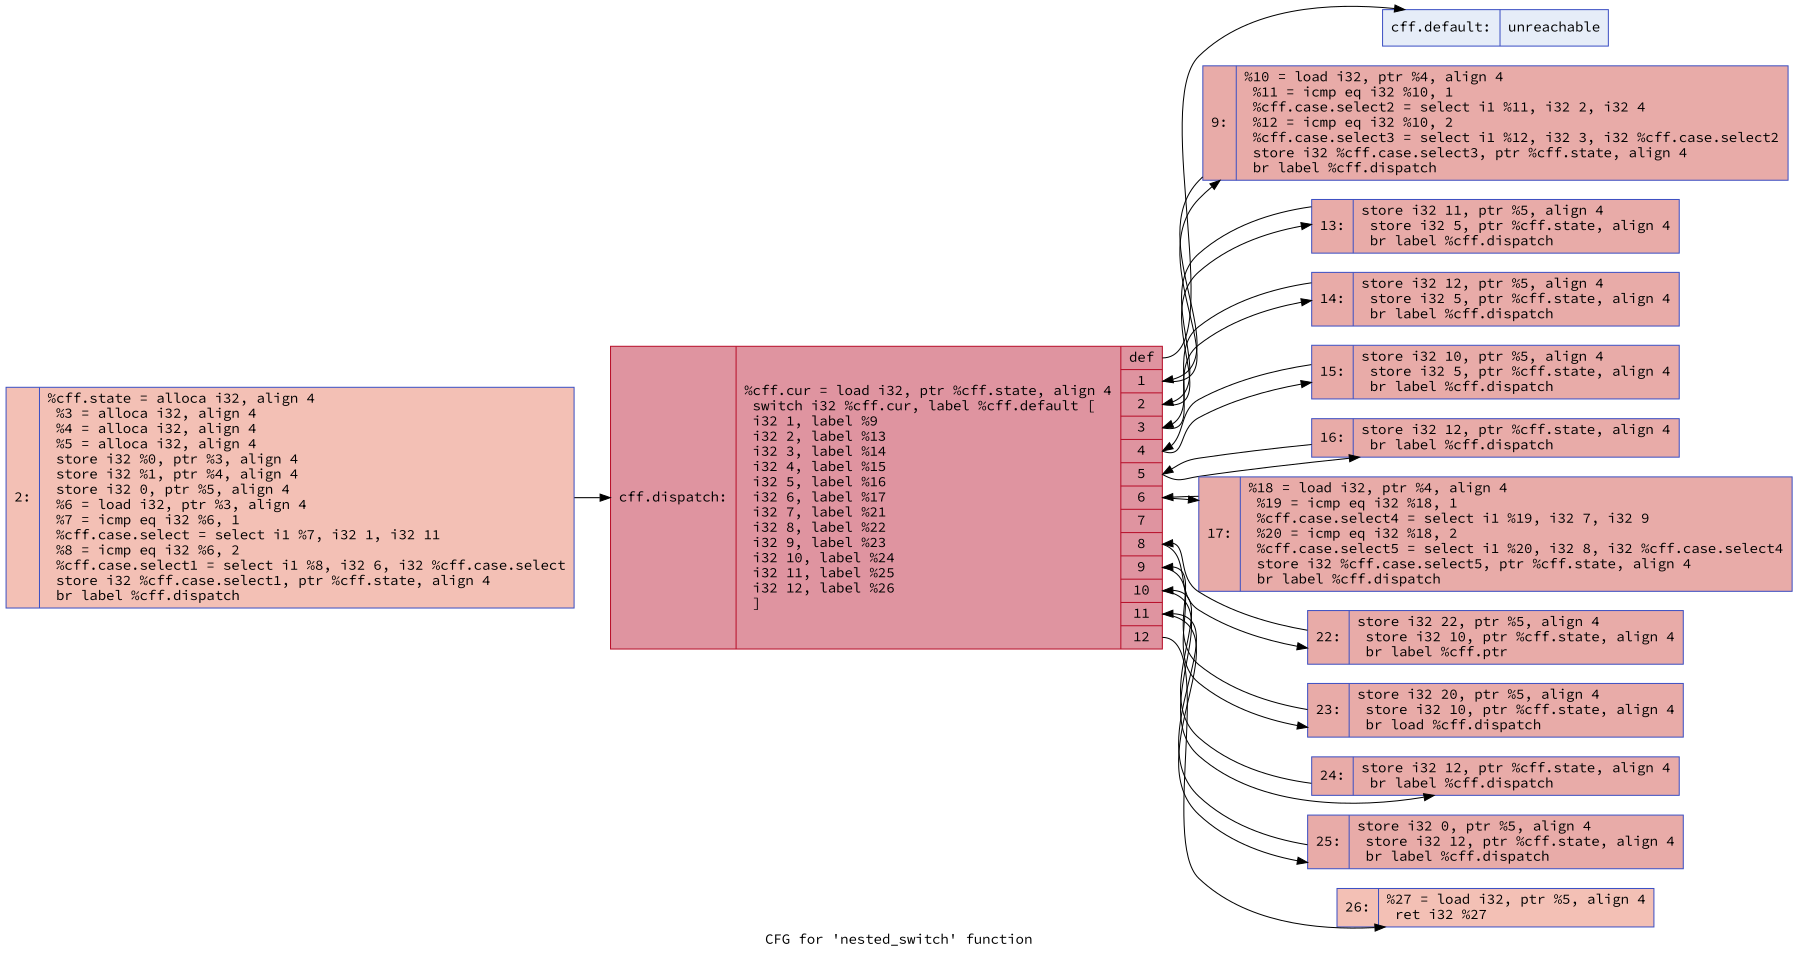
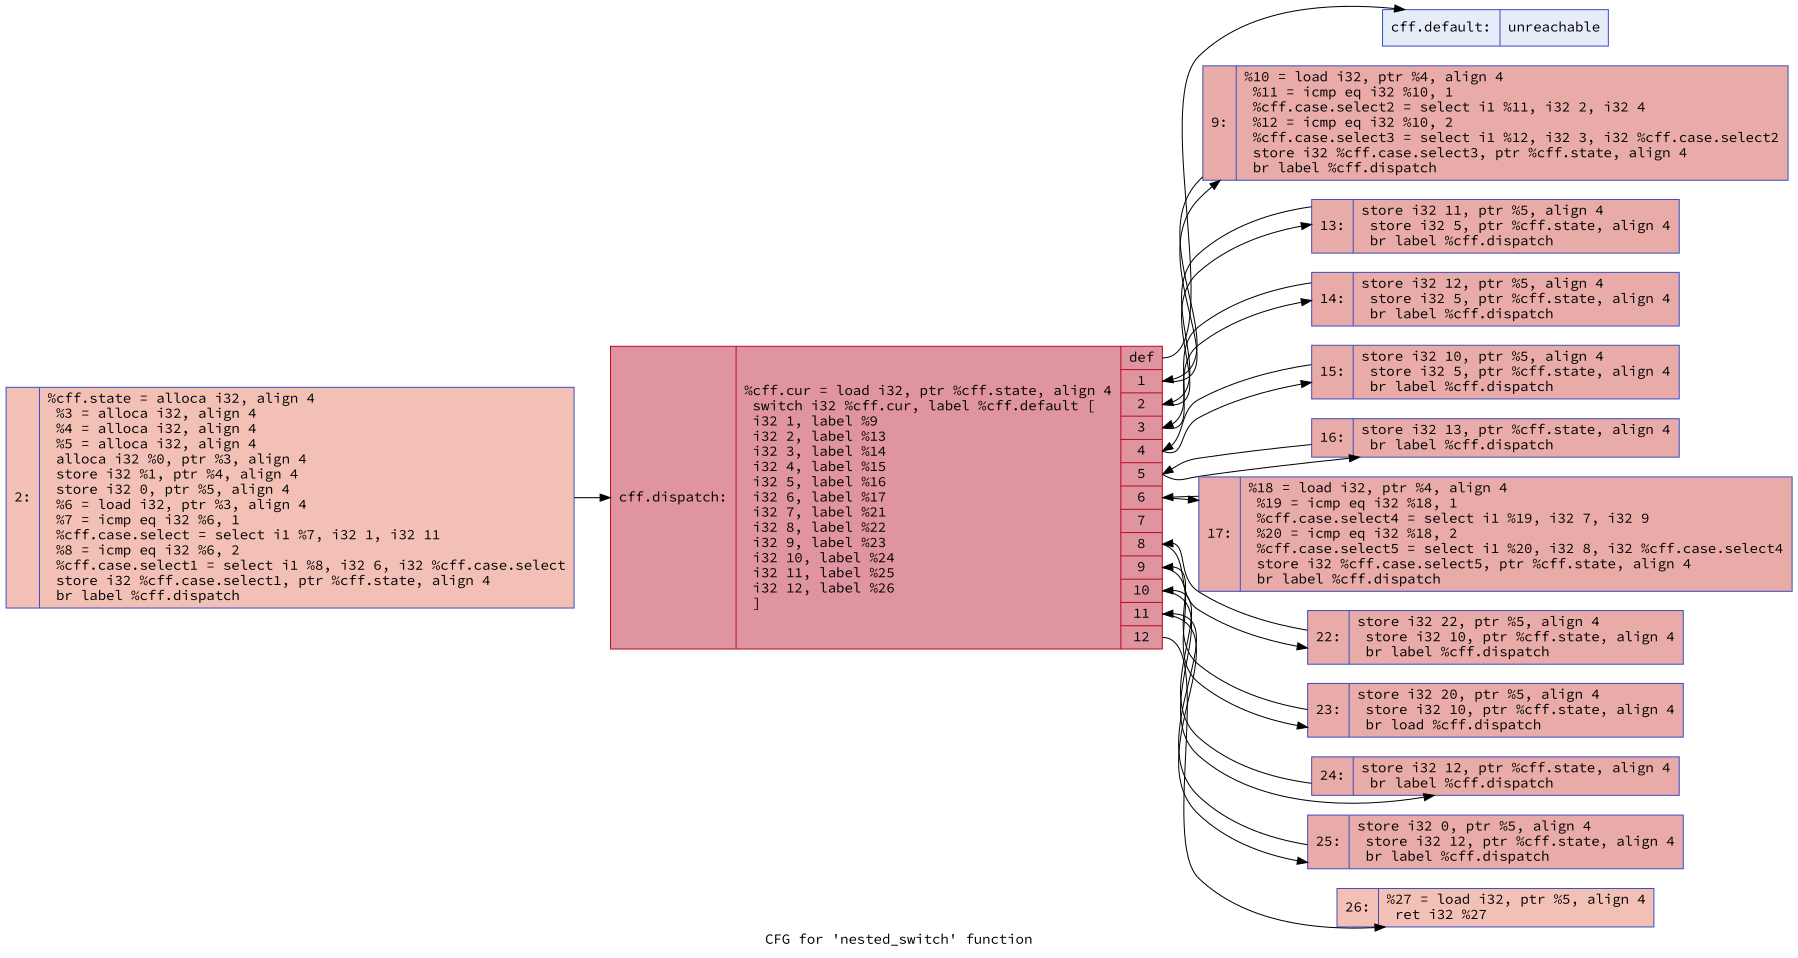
(1516, 430) -> (1516, 430)
(173, 459) -> (177, 459)
(1433, 652) -> (1453, 652)
